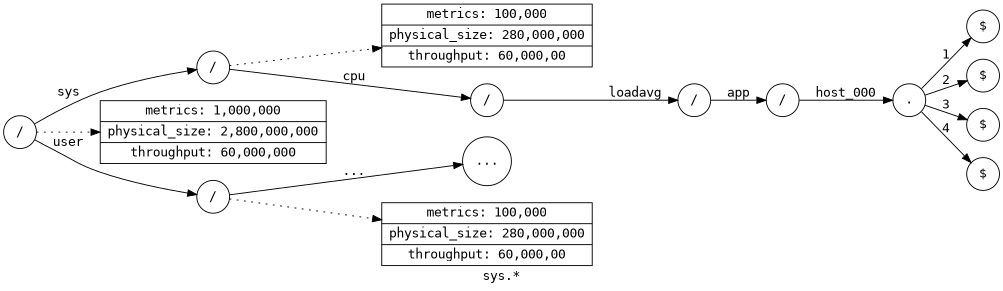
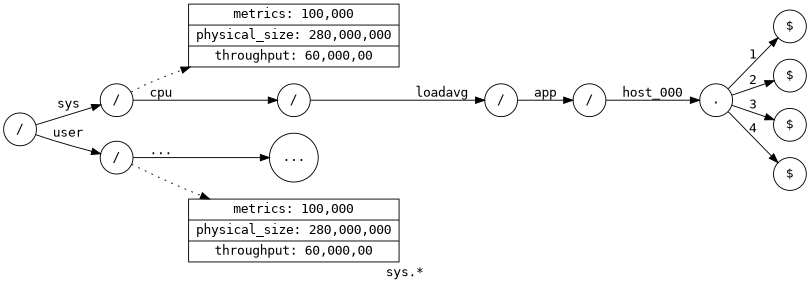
(213, 132) -> none
